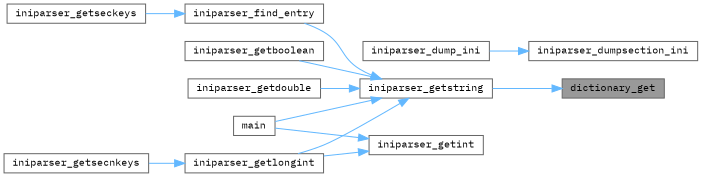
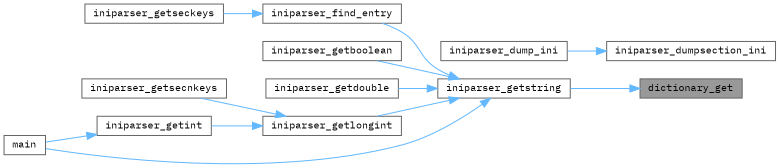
(341, 154) -> (232, 126)
